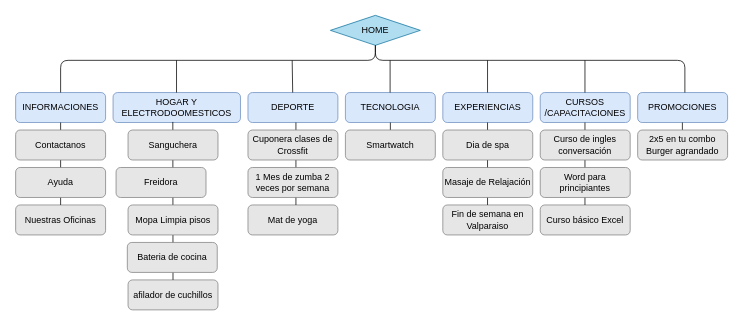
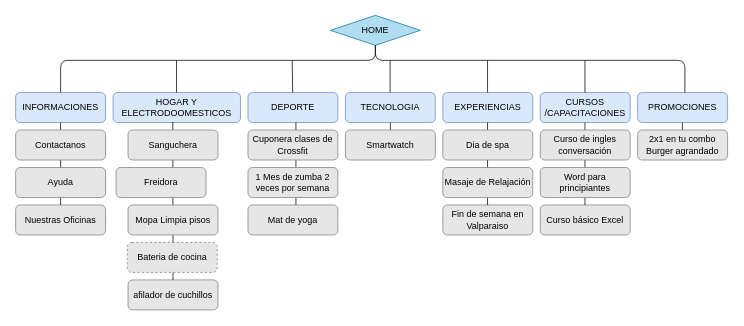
(683, 145) -> (683, 145)
(172, 258) -> (172, 258)
